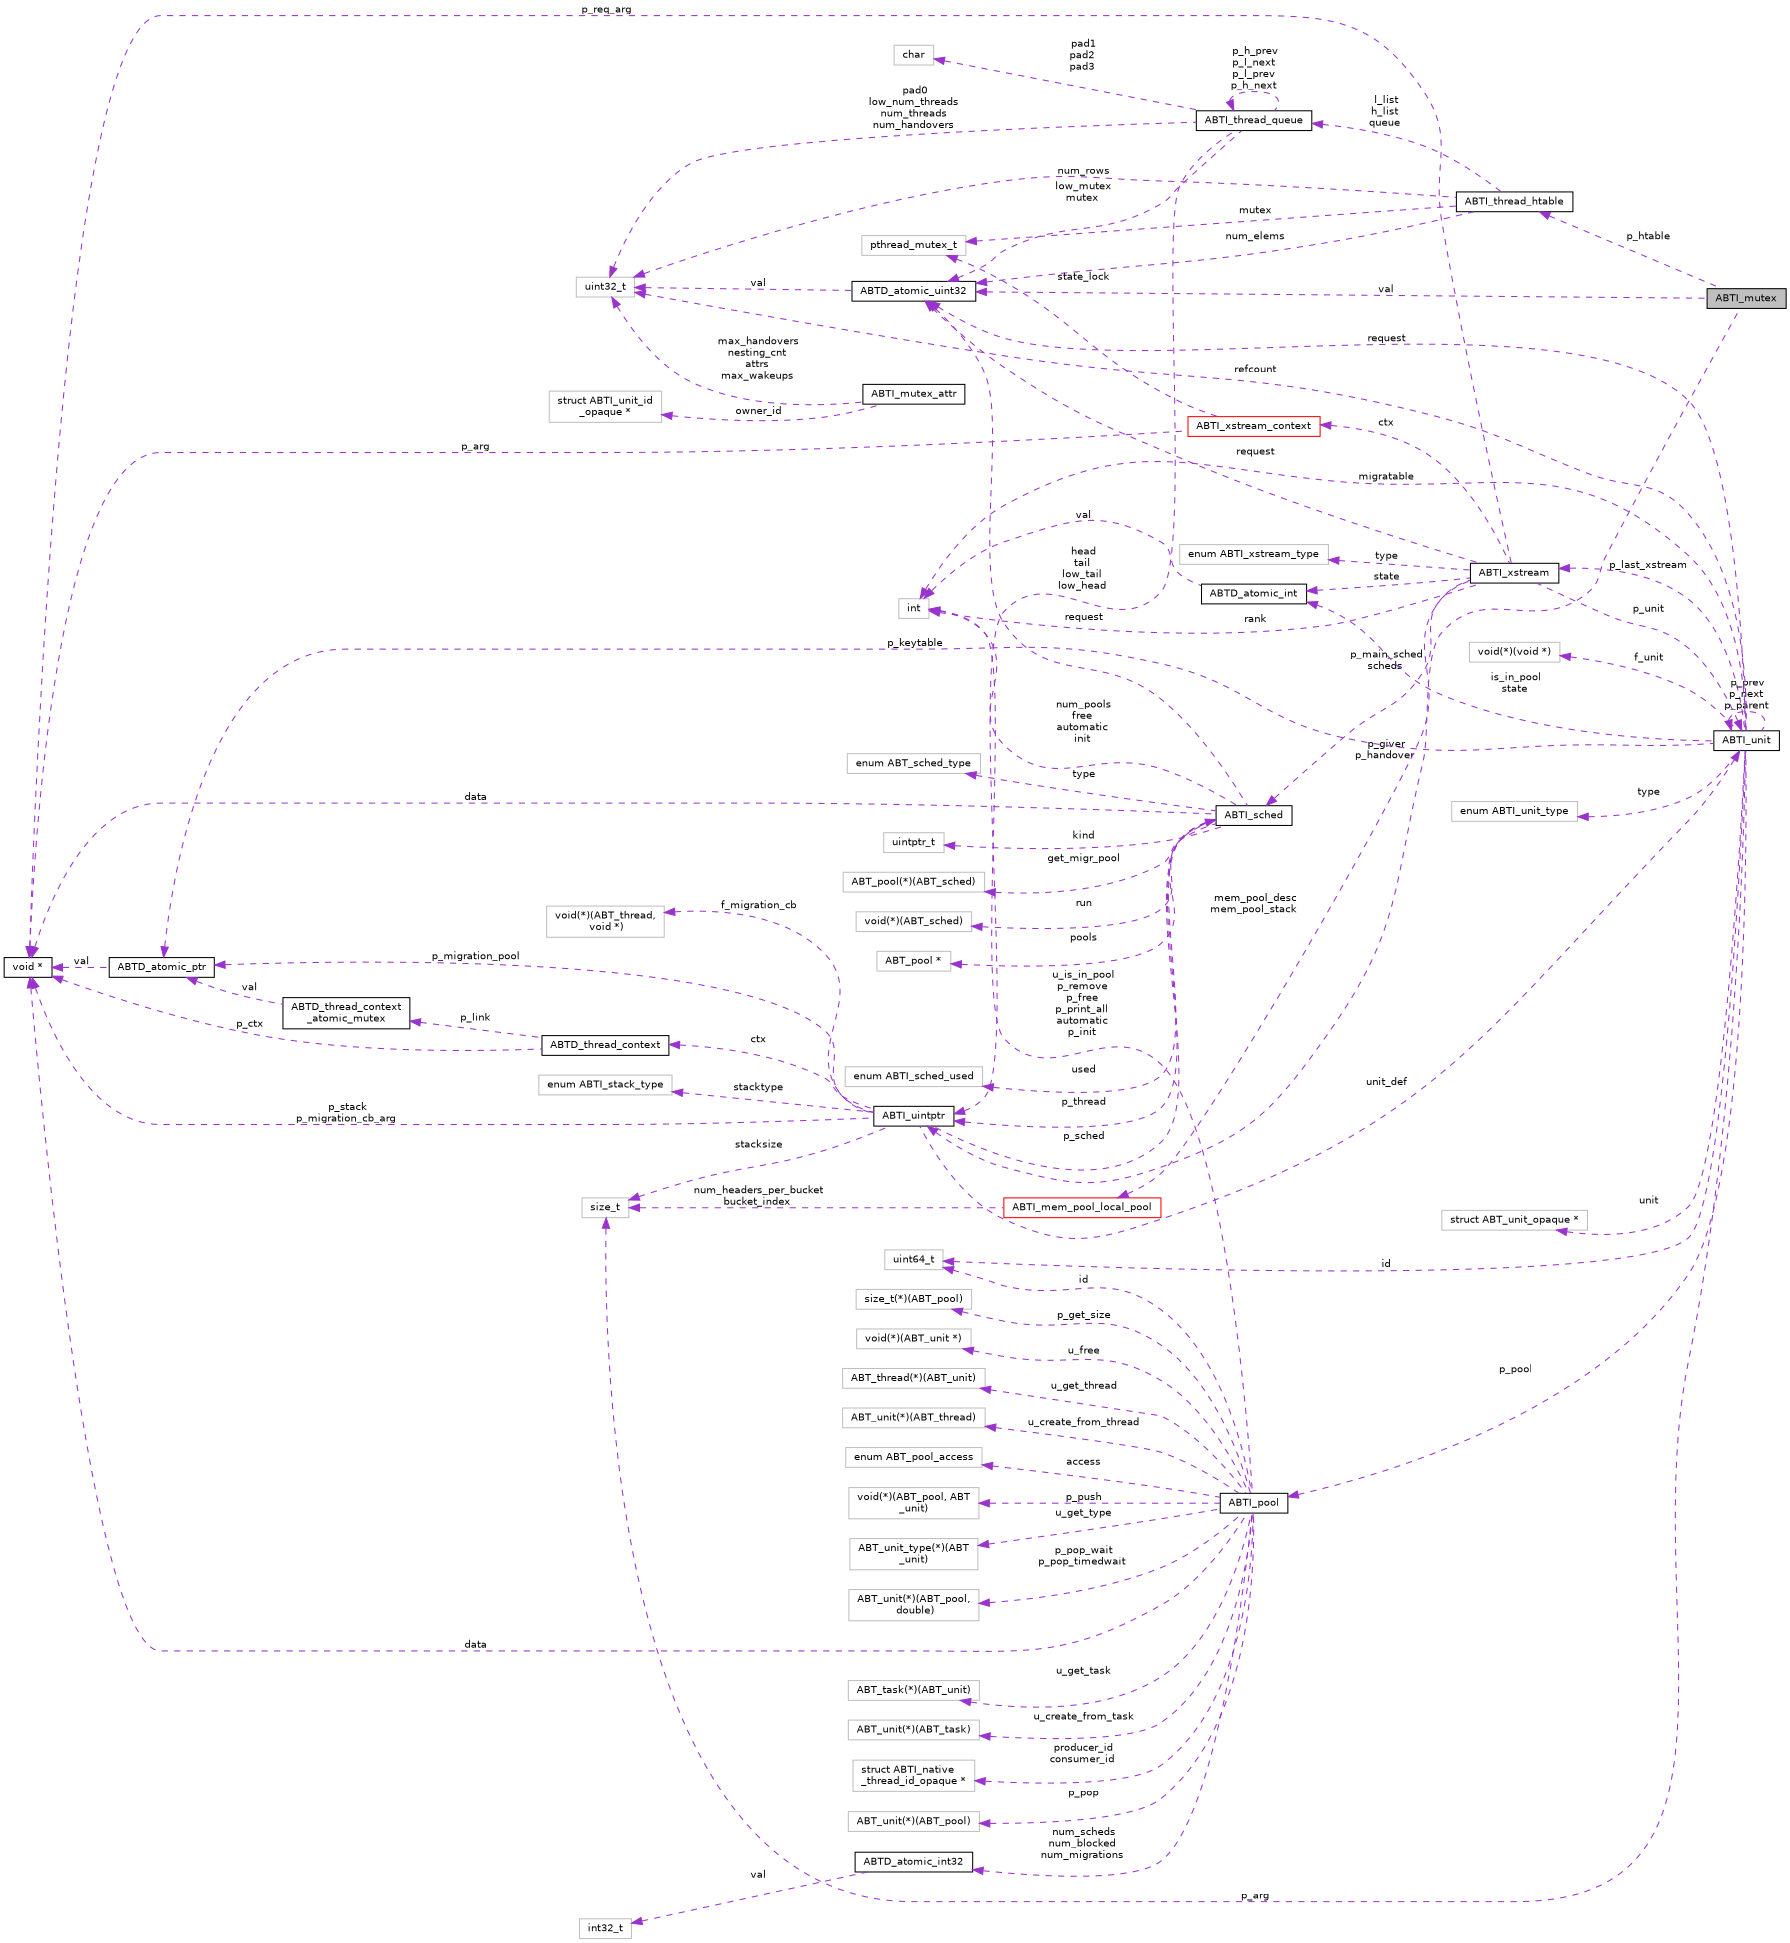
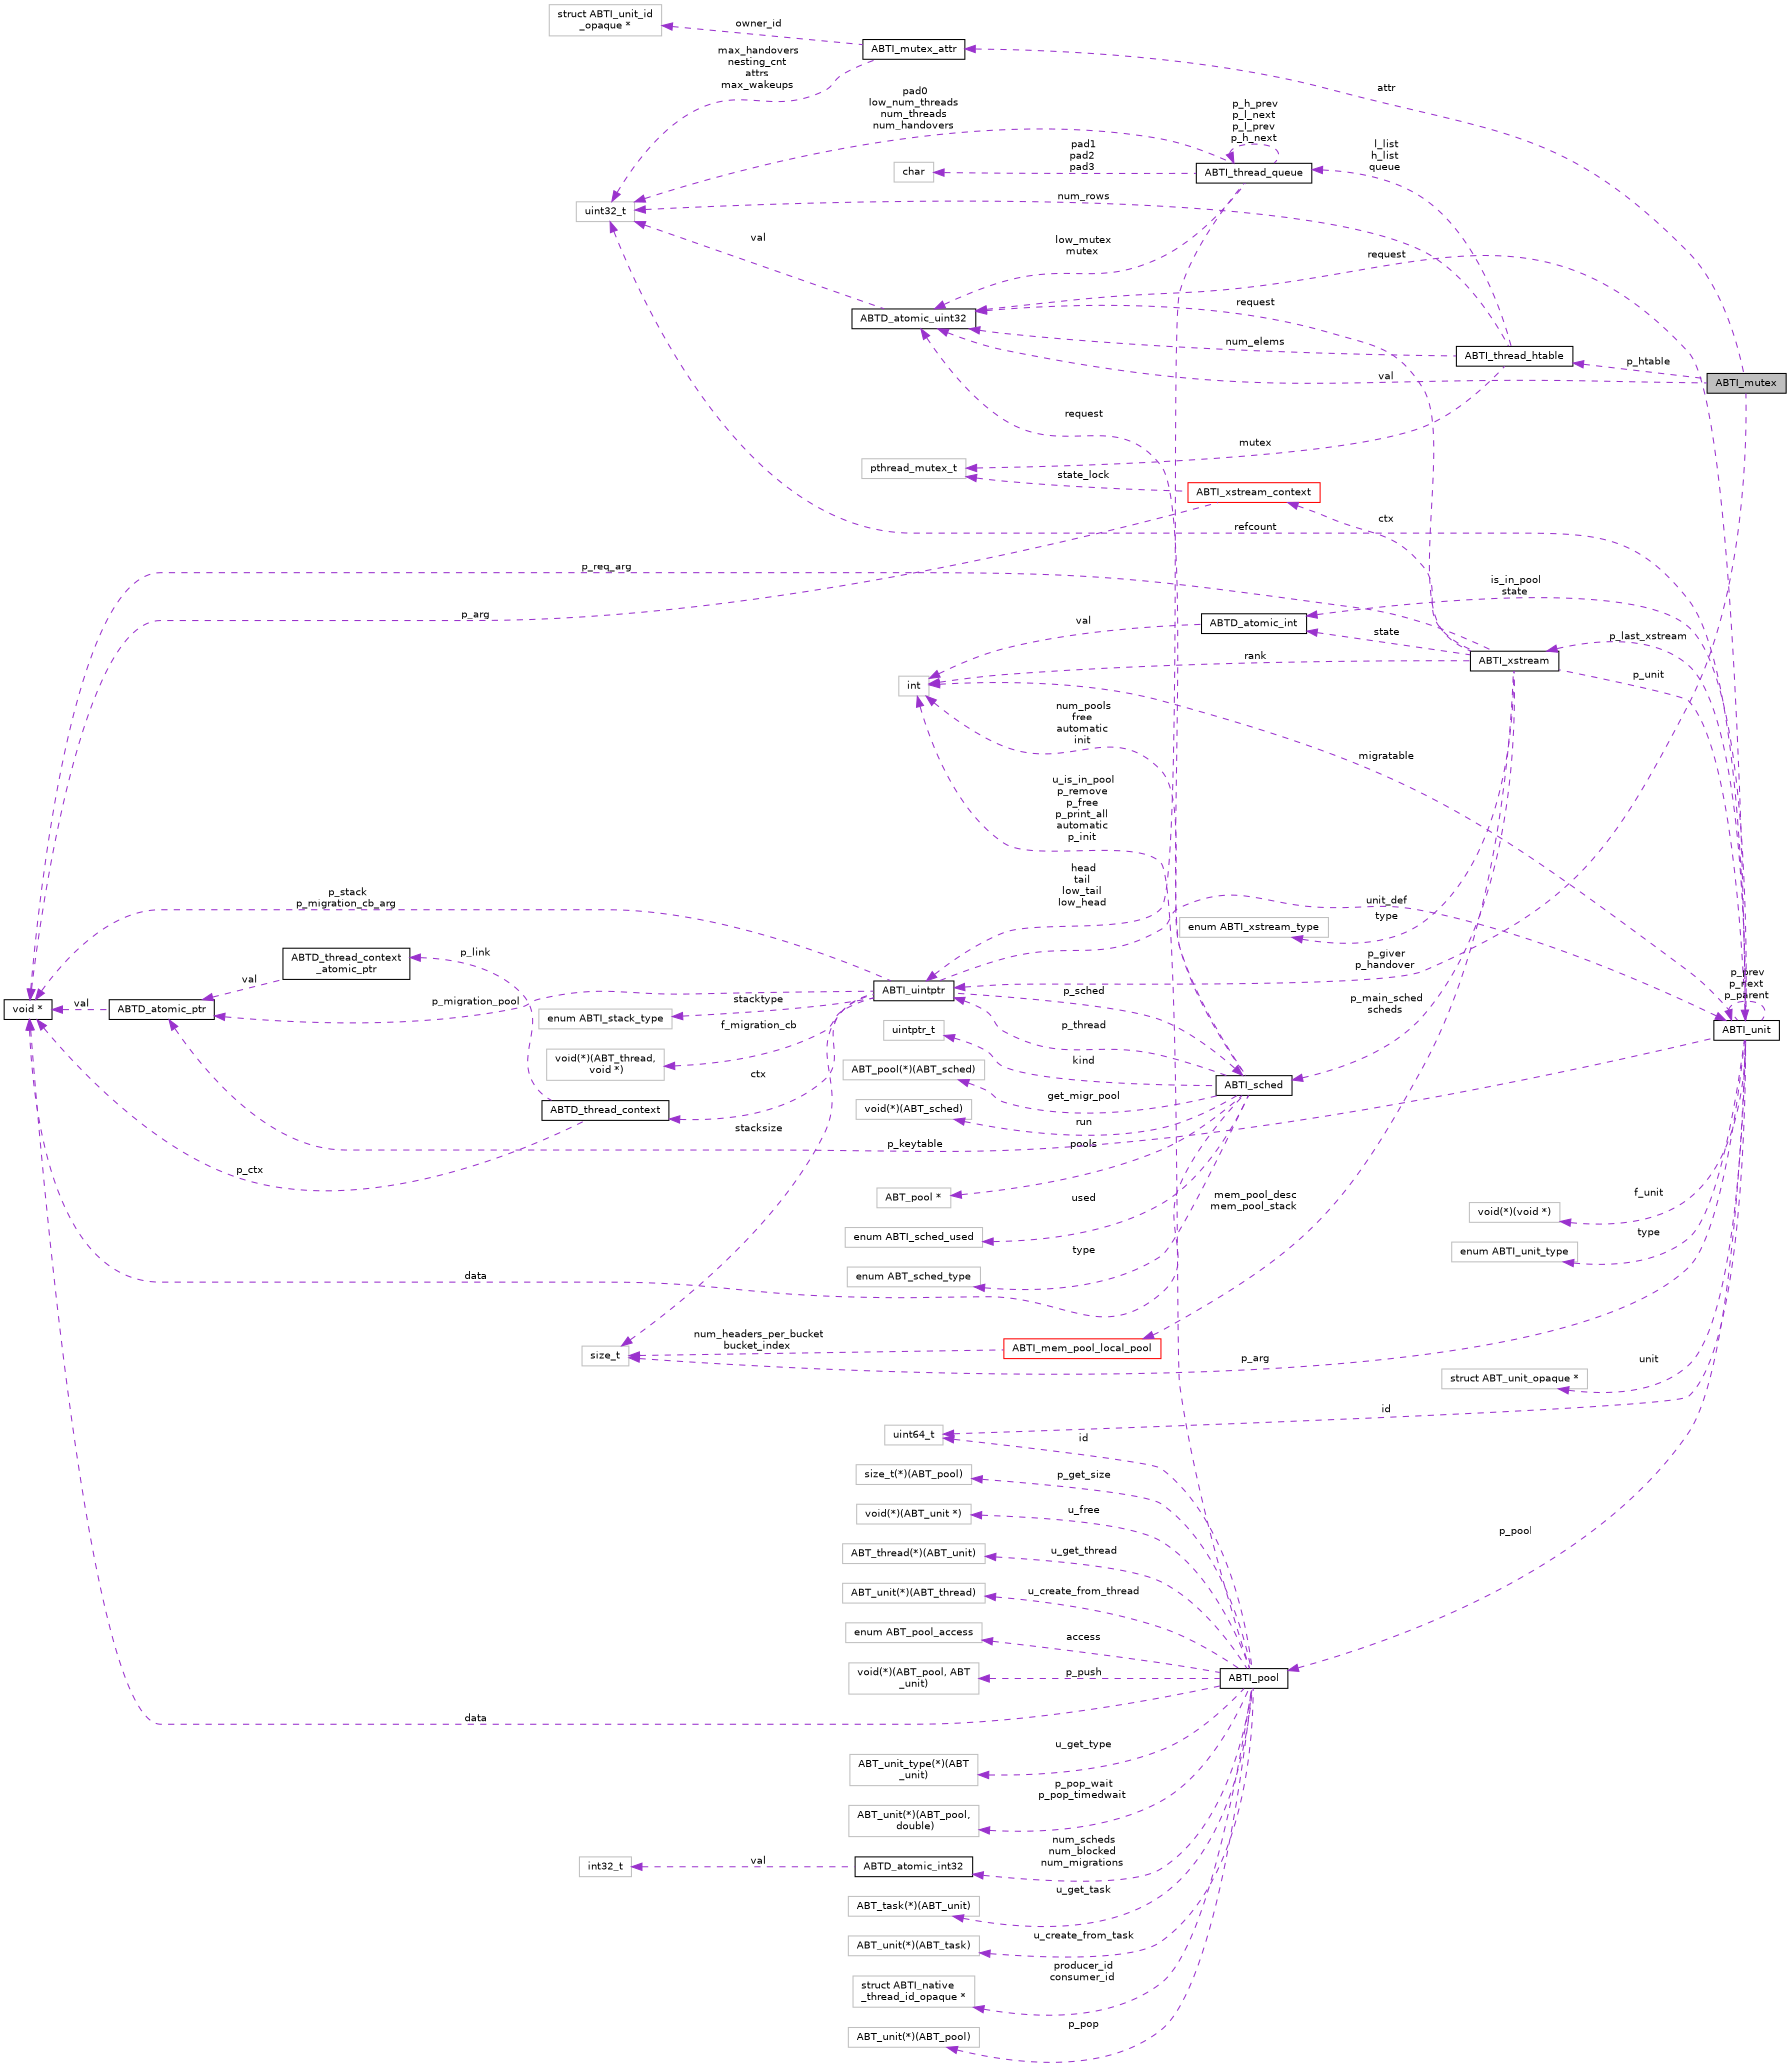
none -> (1417, 111)
(346, 1013) -> (346, 964)
